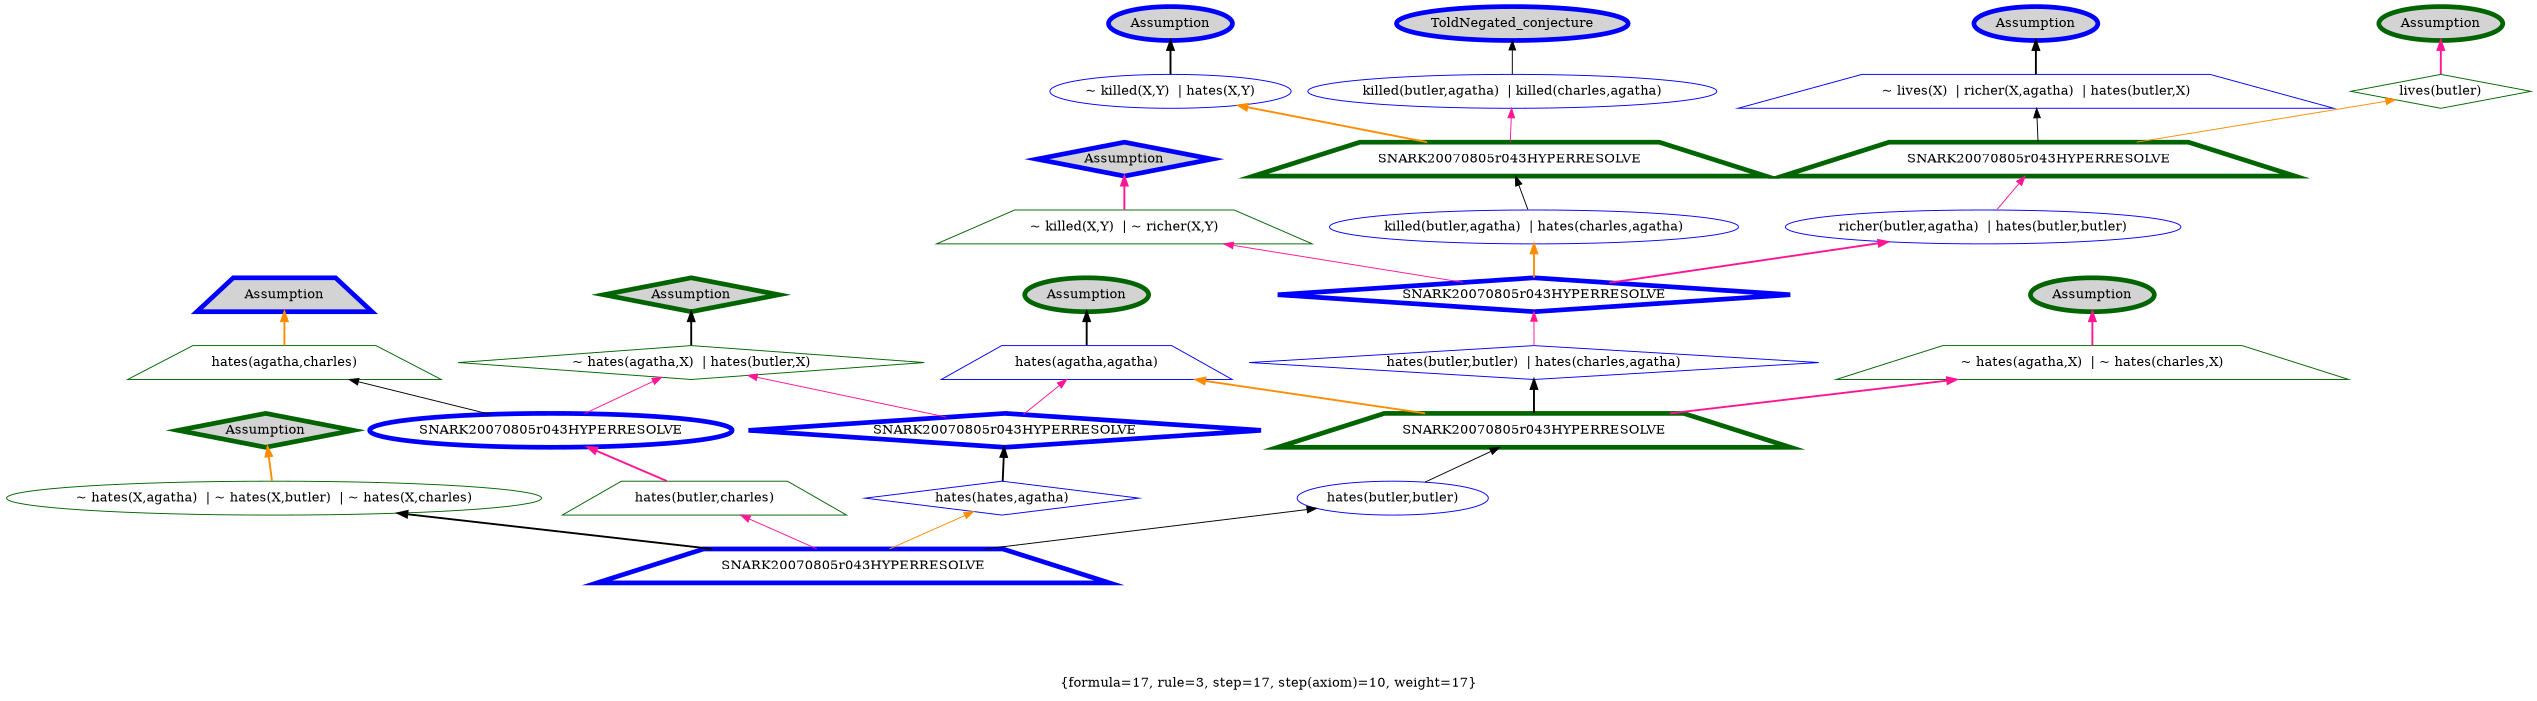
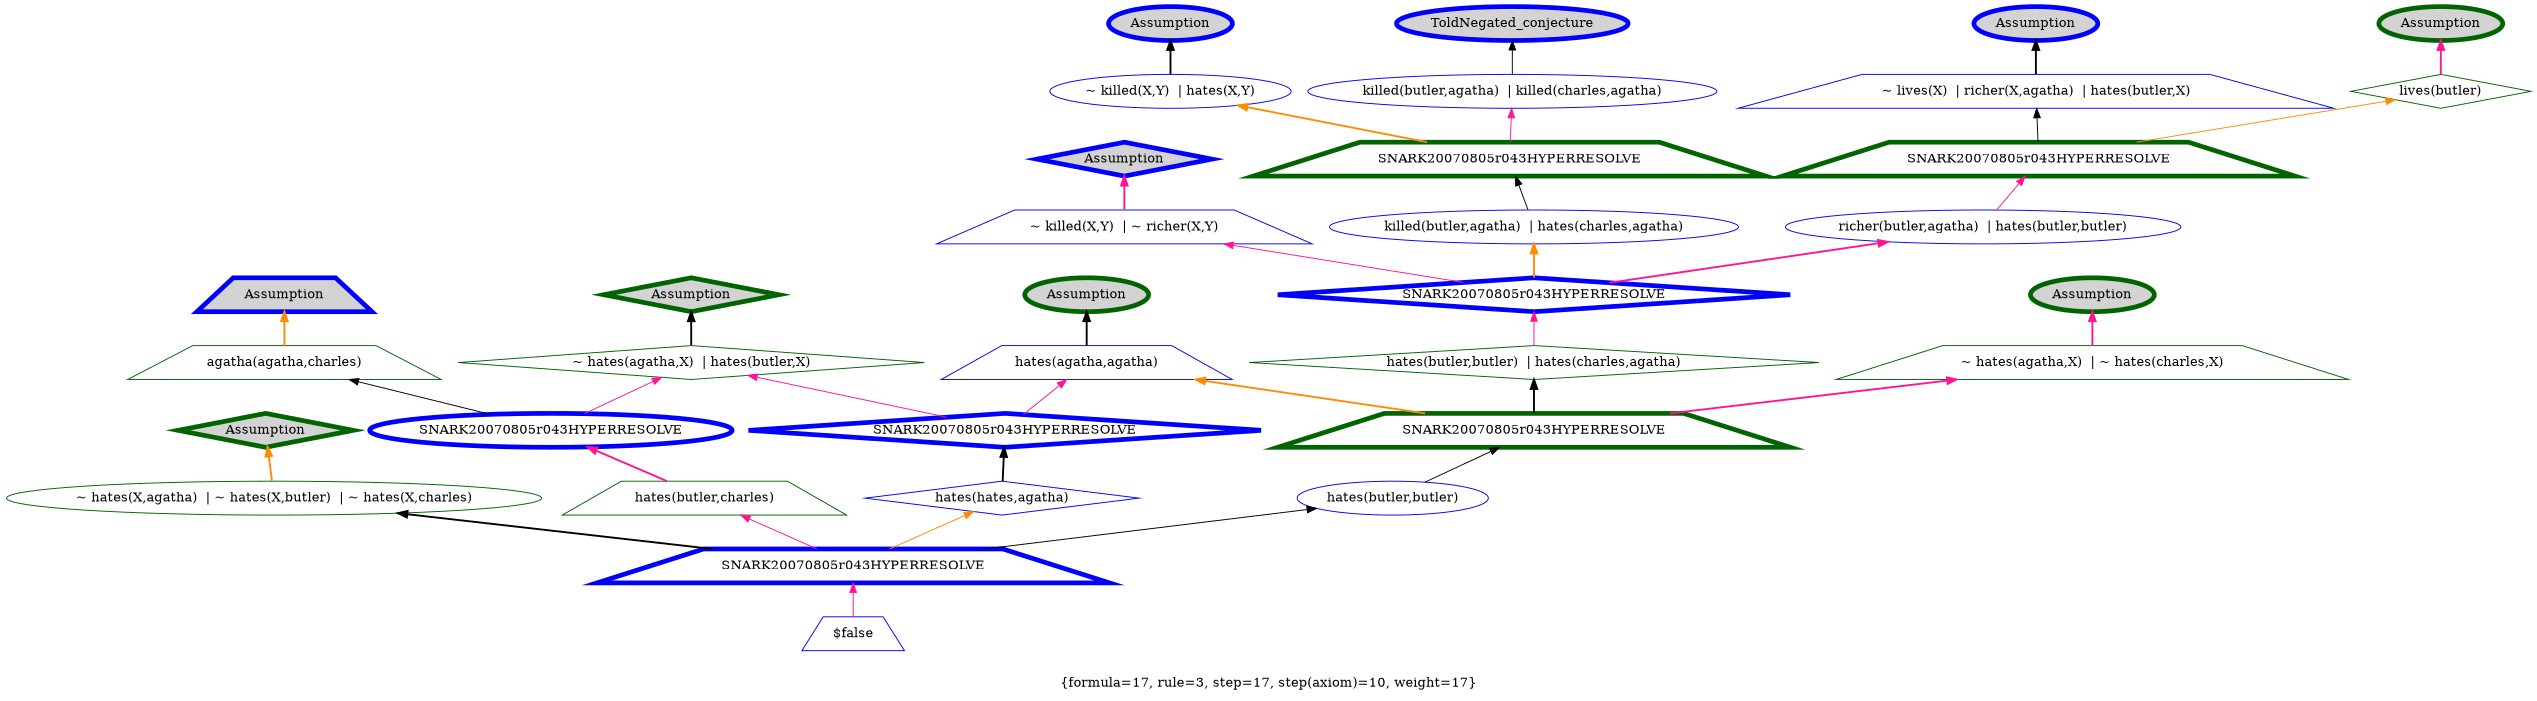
(1124, 227) -> (1124, 227)
(284, 363) -> (284, 363)
(1534, 363) -> (1534, 363)
none -> (853, 634)
